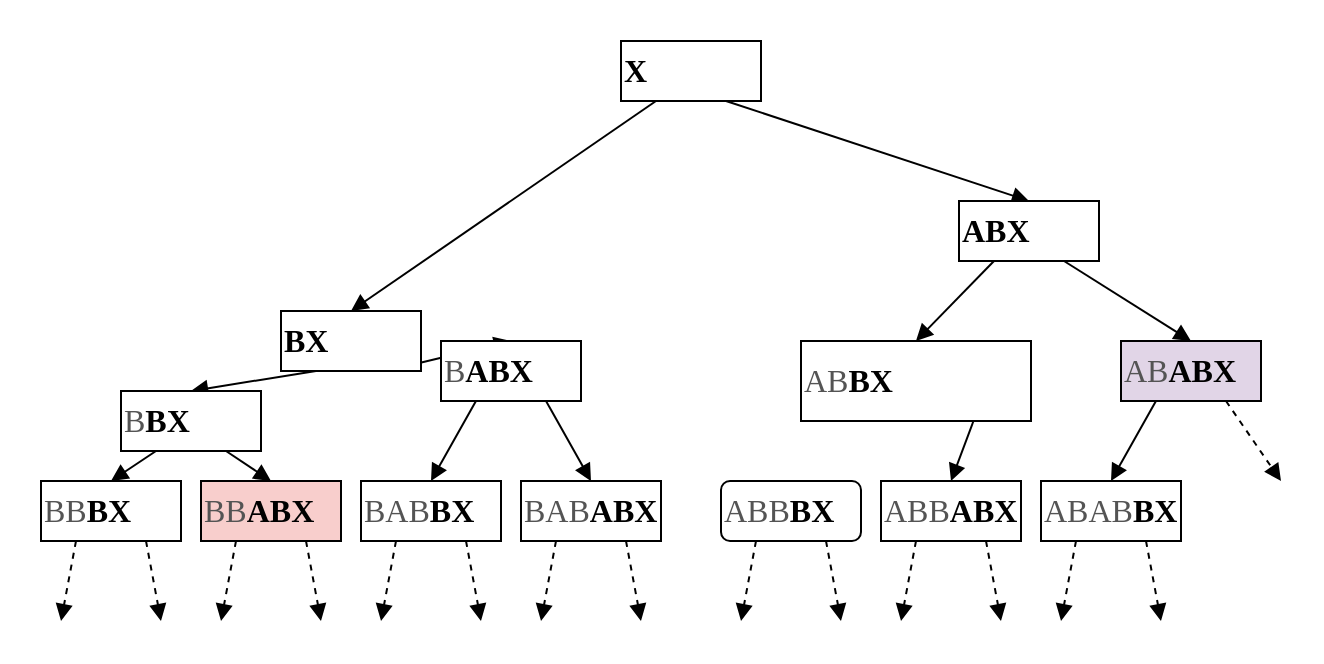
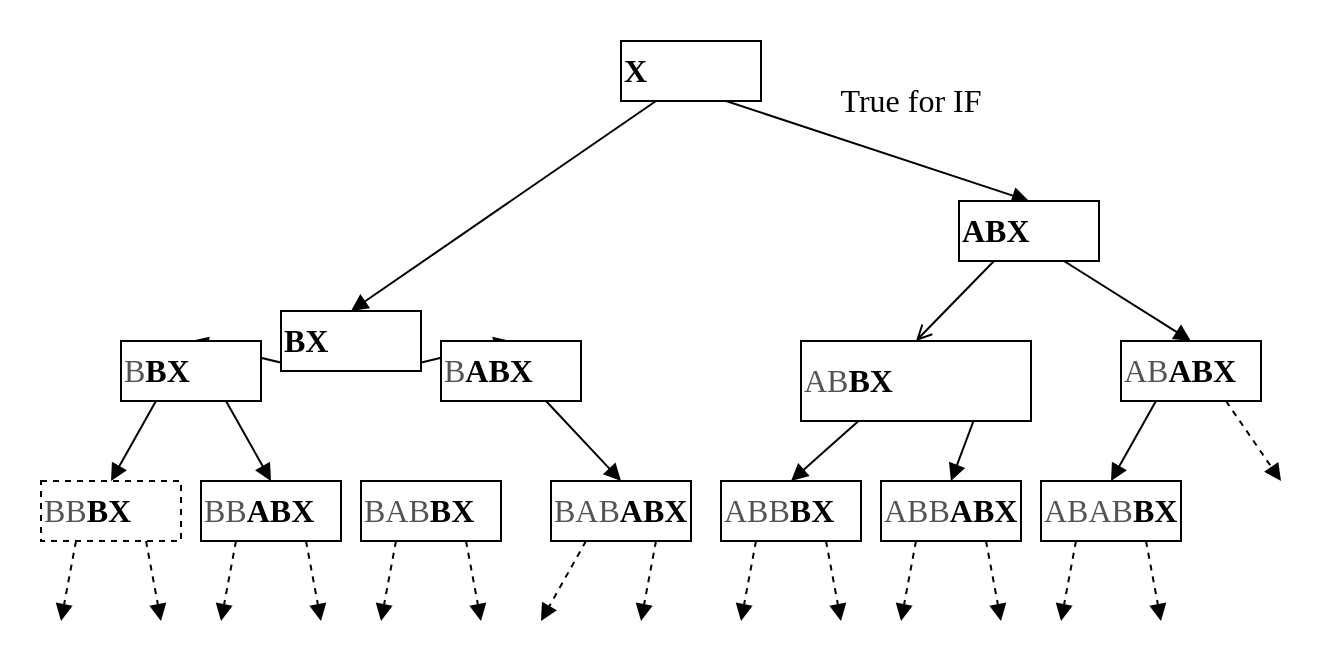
none -> (911, 101)
(928, 329) -> (925, 332)
(1191, 371) -> (1191, 371)
(191, 421) -> (191, 371)
(458, 433) -> none
none -> (831, 446)
(111, 511) -> (111, 511)
(271, 511) -> (271, 511)
(591, 511) -> (621, 511)
(791, 511) -> (791, 511)
